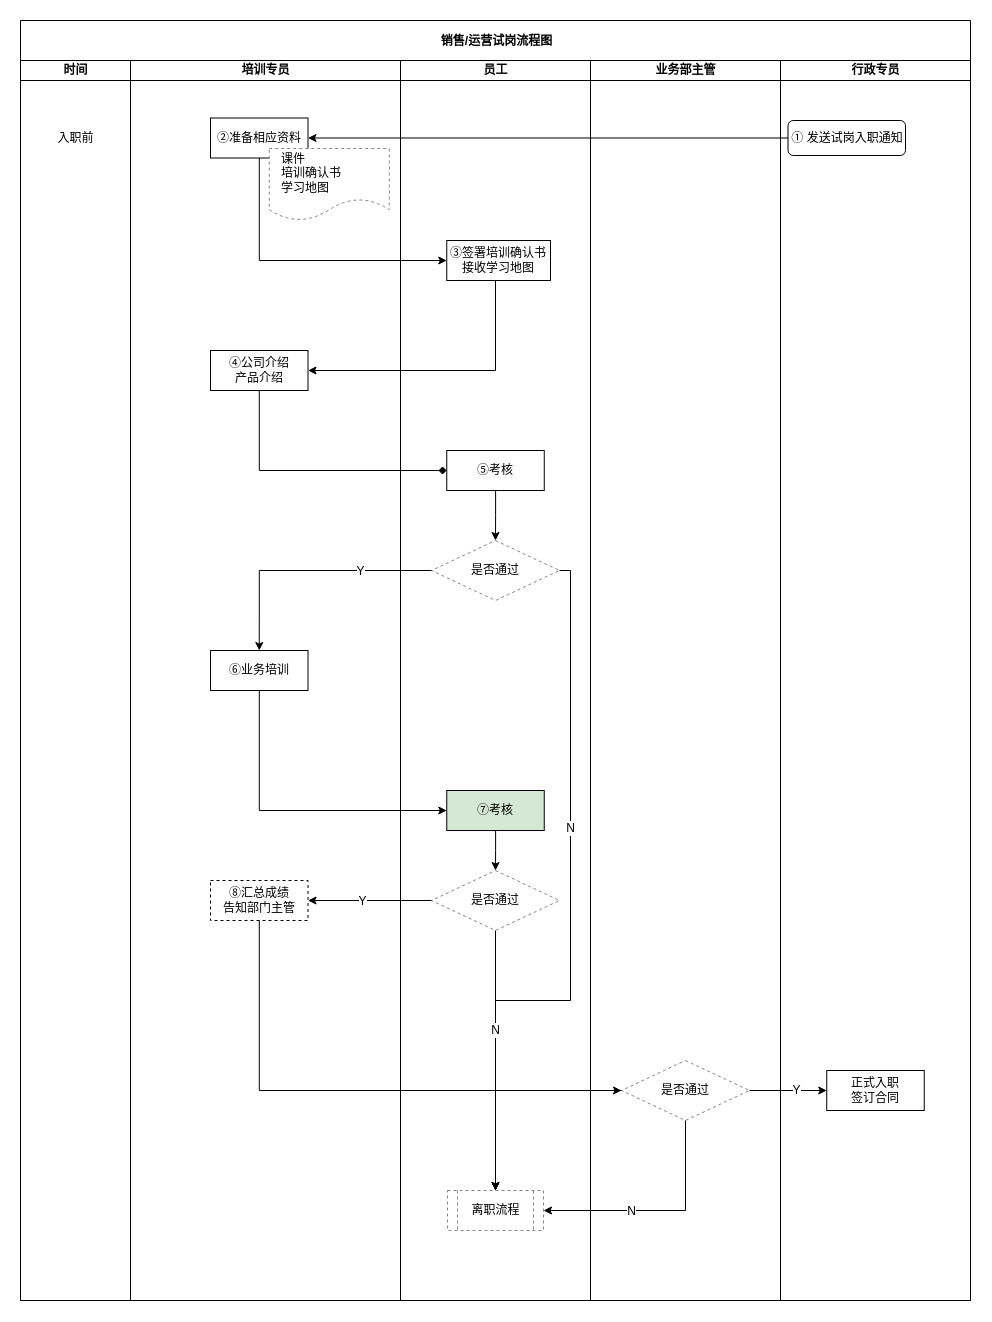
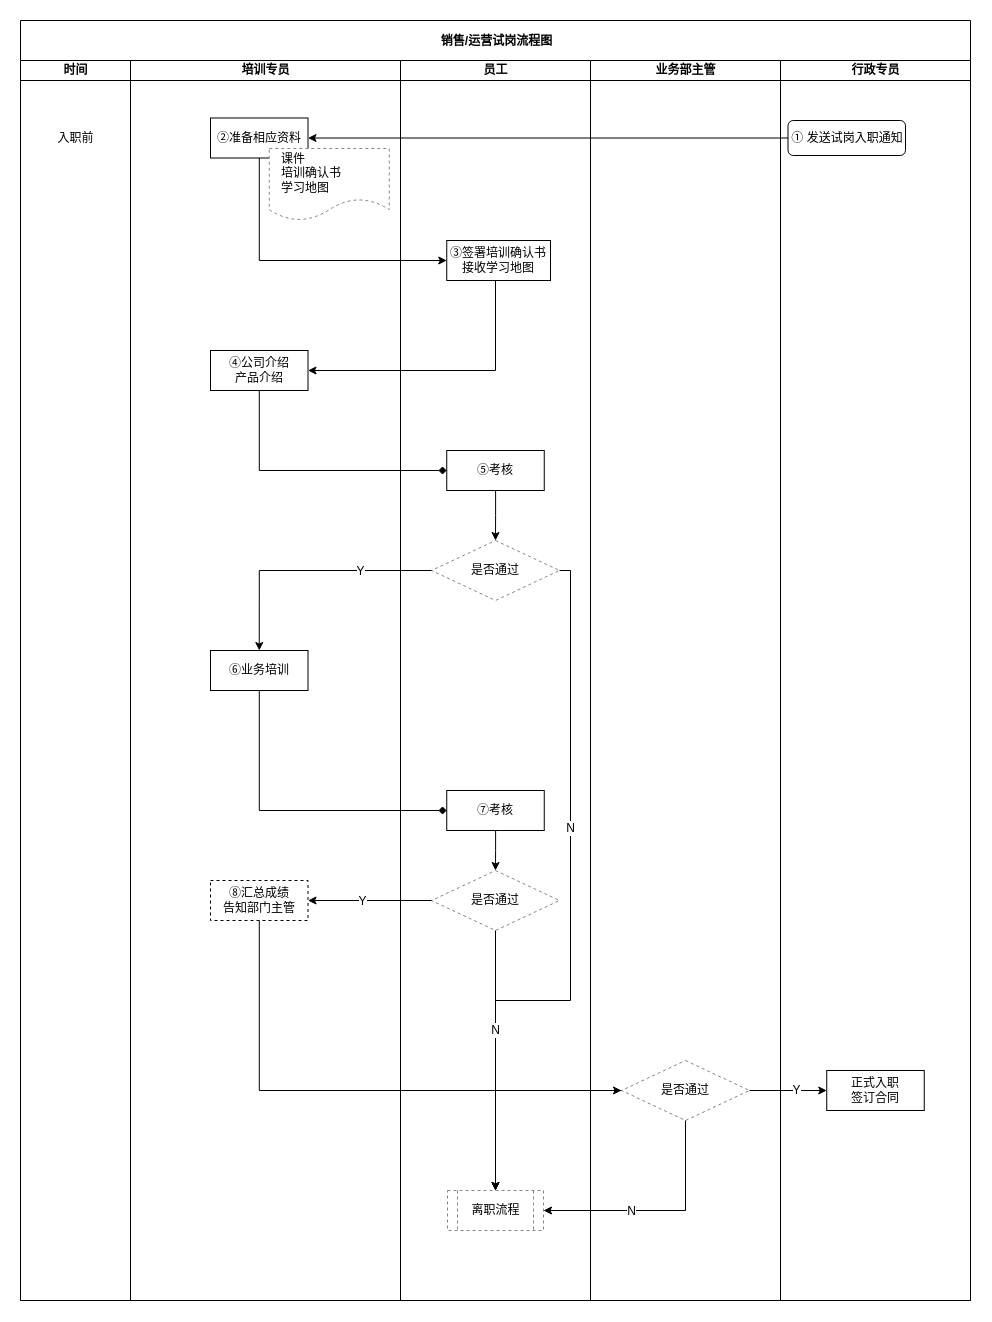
(438, 811) -> (438, 811)
(496, 811) -> (496, 811)
